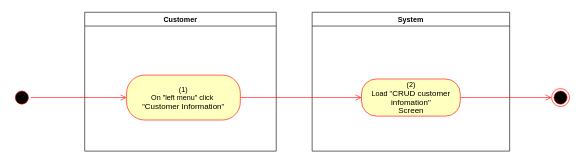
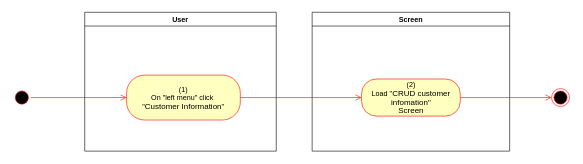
(180, 20) -> (180, 20)
(411, 20) -> (411, 20)
